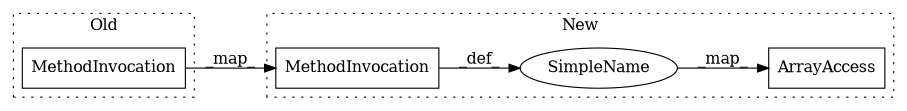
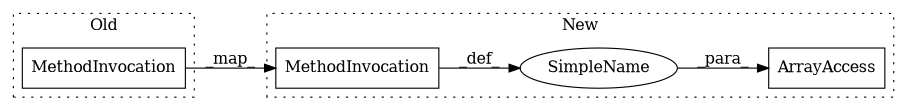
(723, 60) -> (723, 60)
